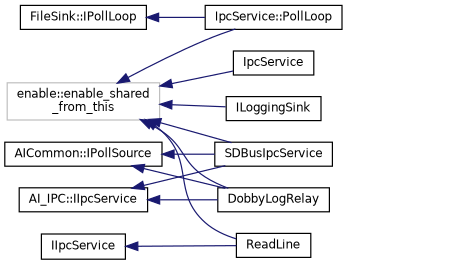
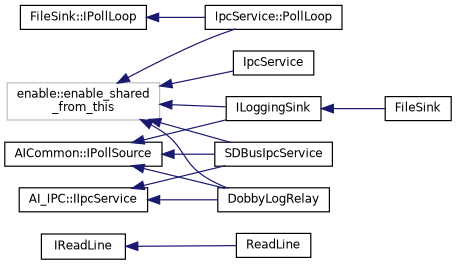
none -> (418, 109)
none -> (201, 126)
(186, 190) -> none
(83, 247) -> (83, 247)
